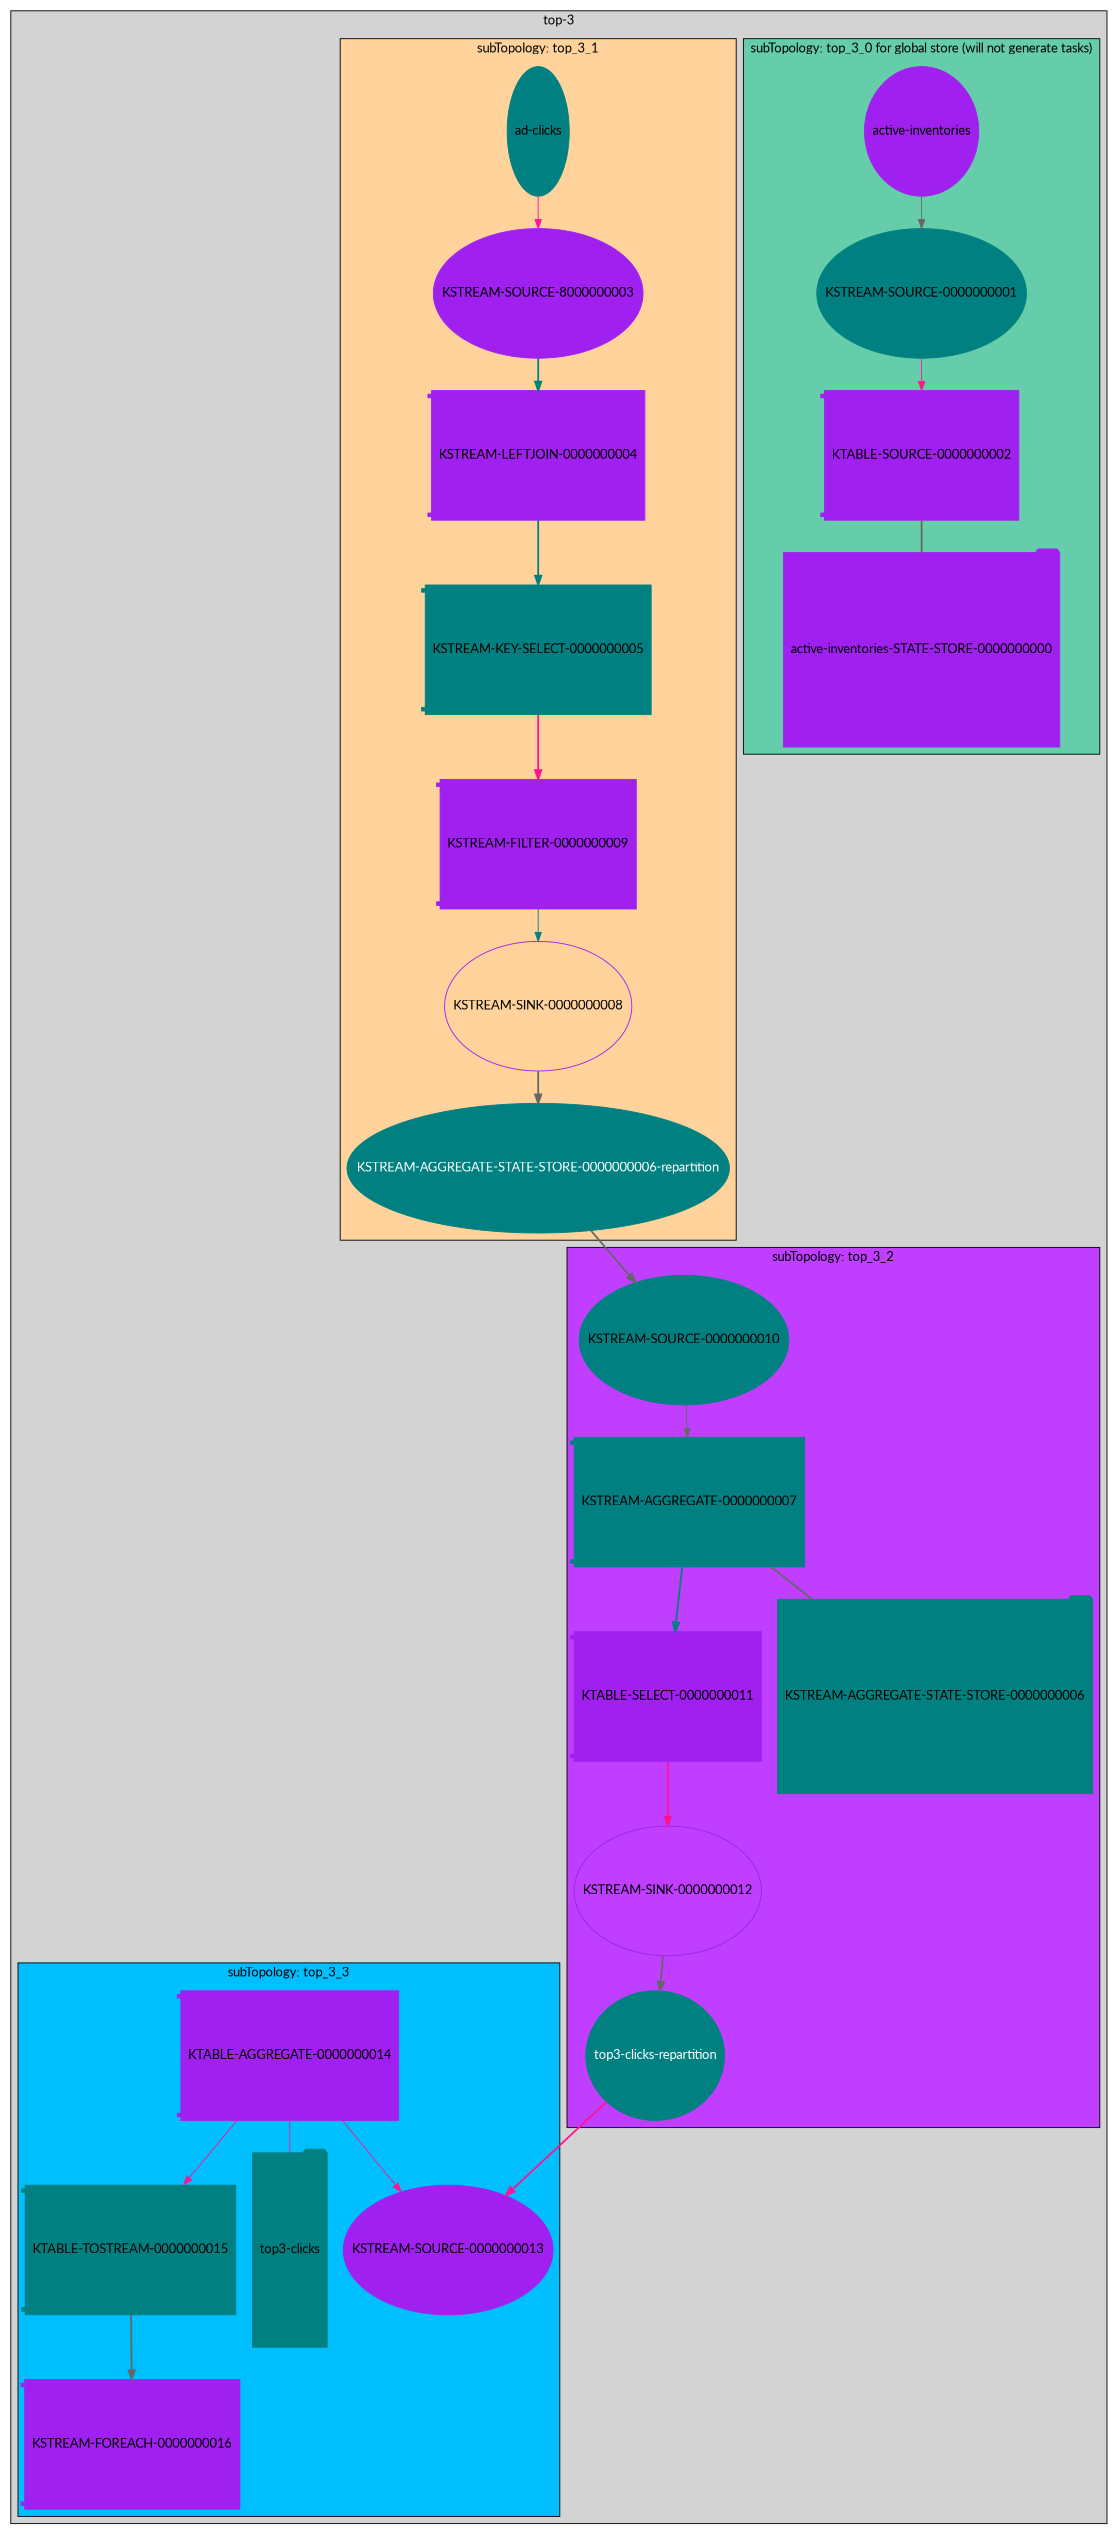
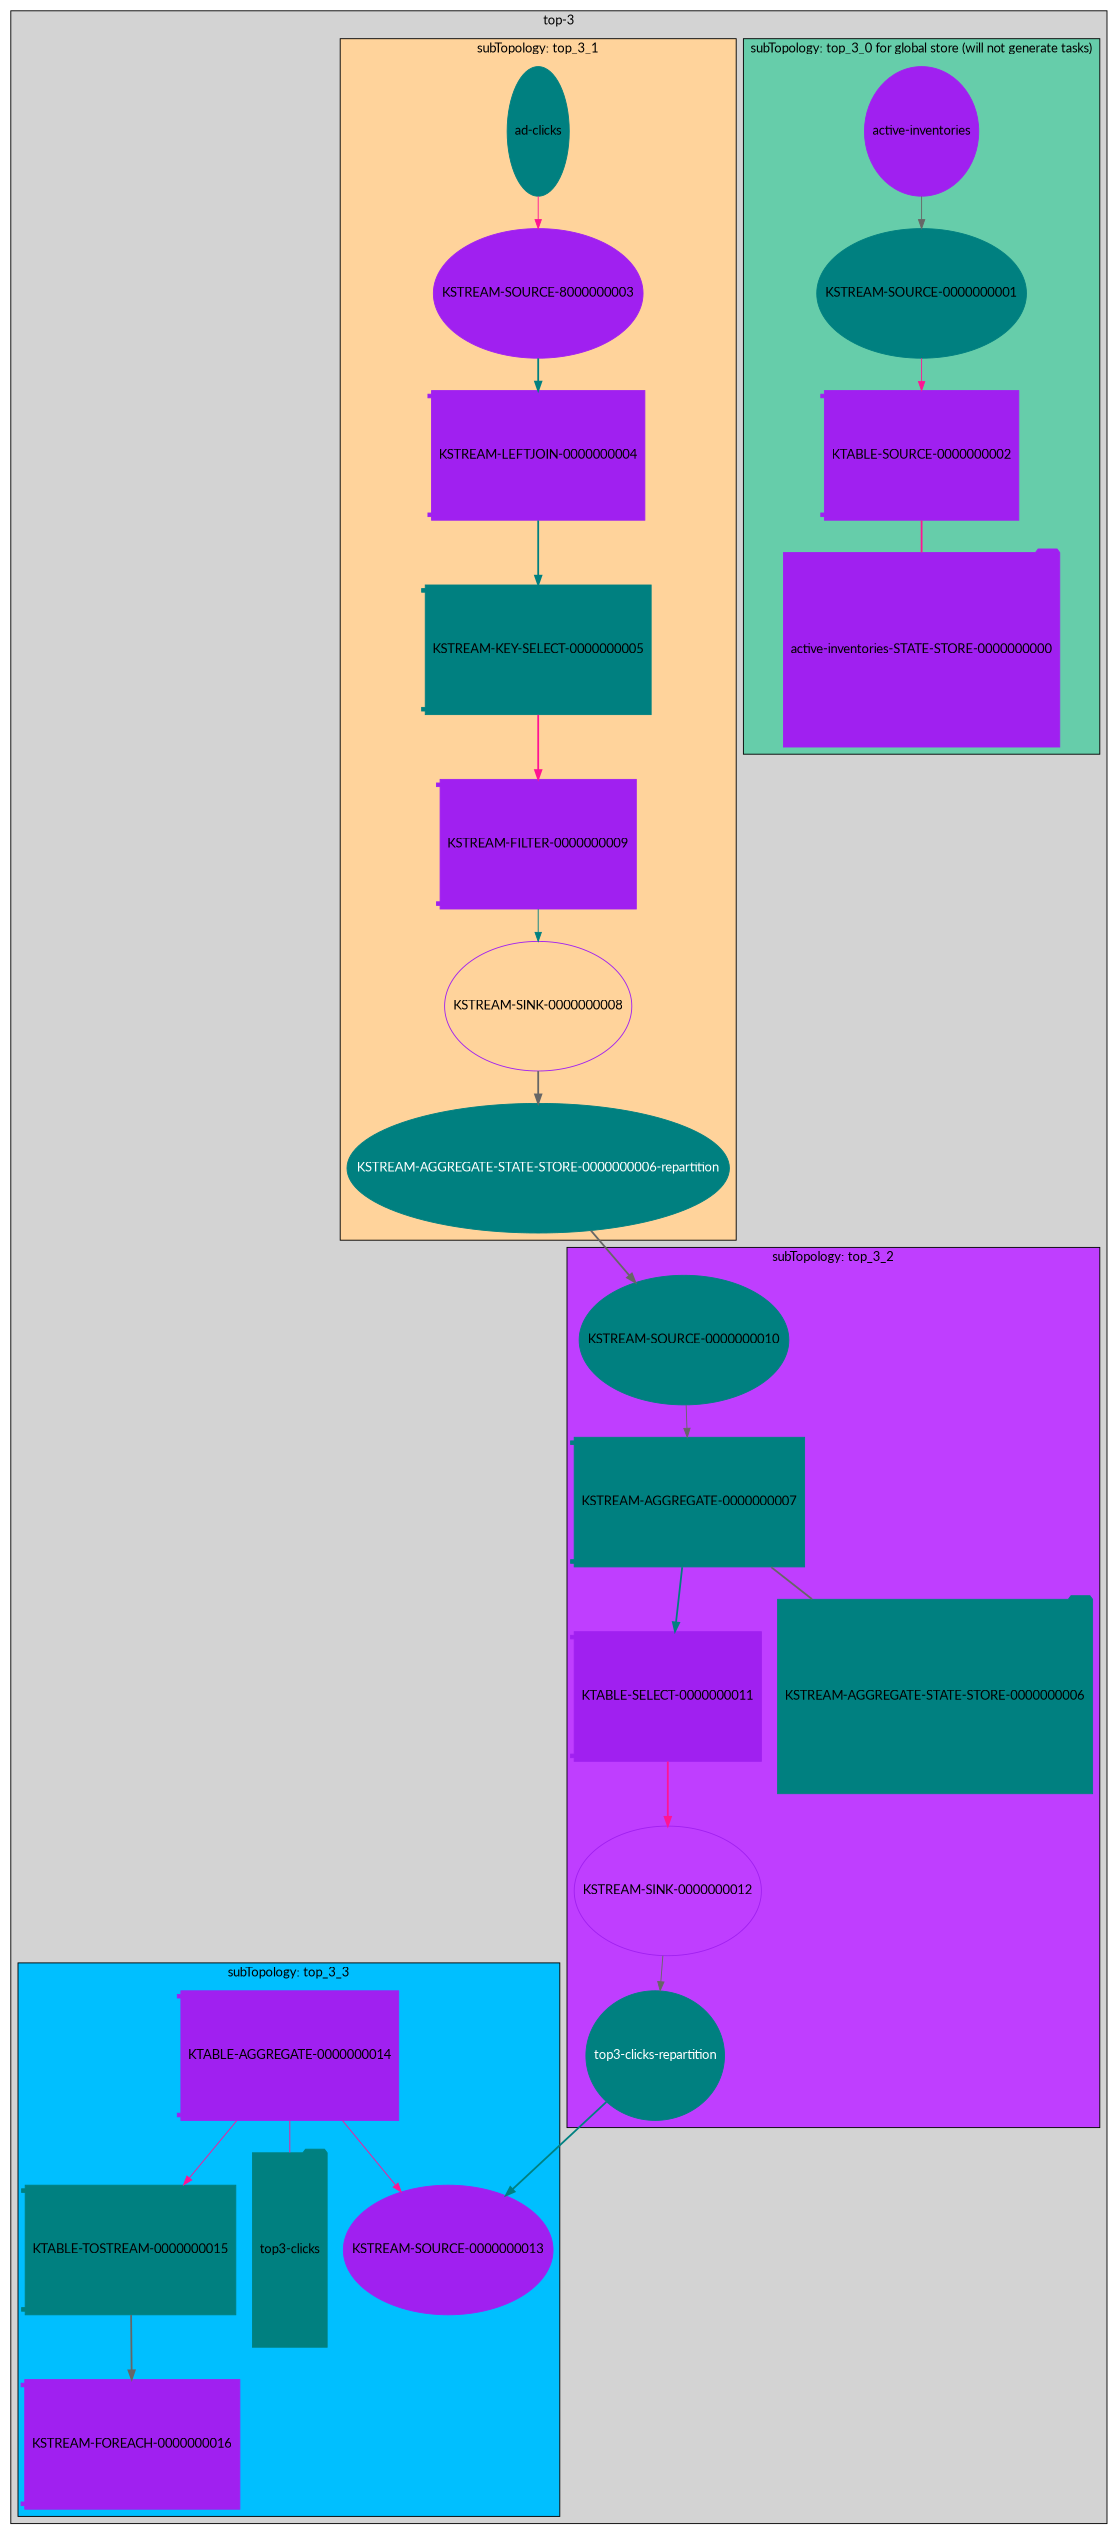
(922, 536) -> (922, 536)
(662, 1969) -> (662, 1969)
(567, 2139) -> (567, 2139)
